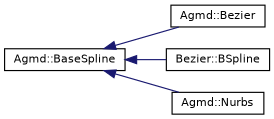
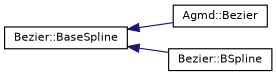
(65, 60) -> (66, 38)
(218, 103) -> none
